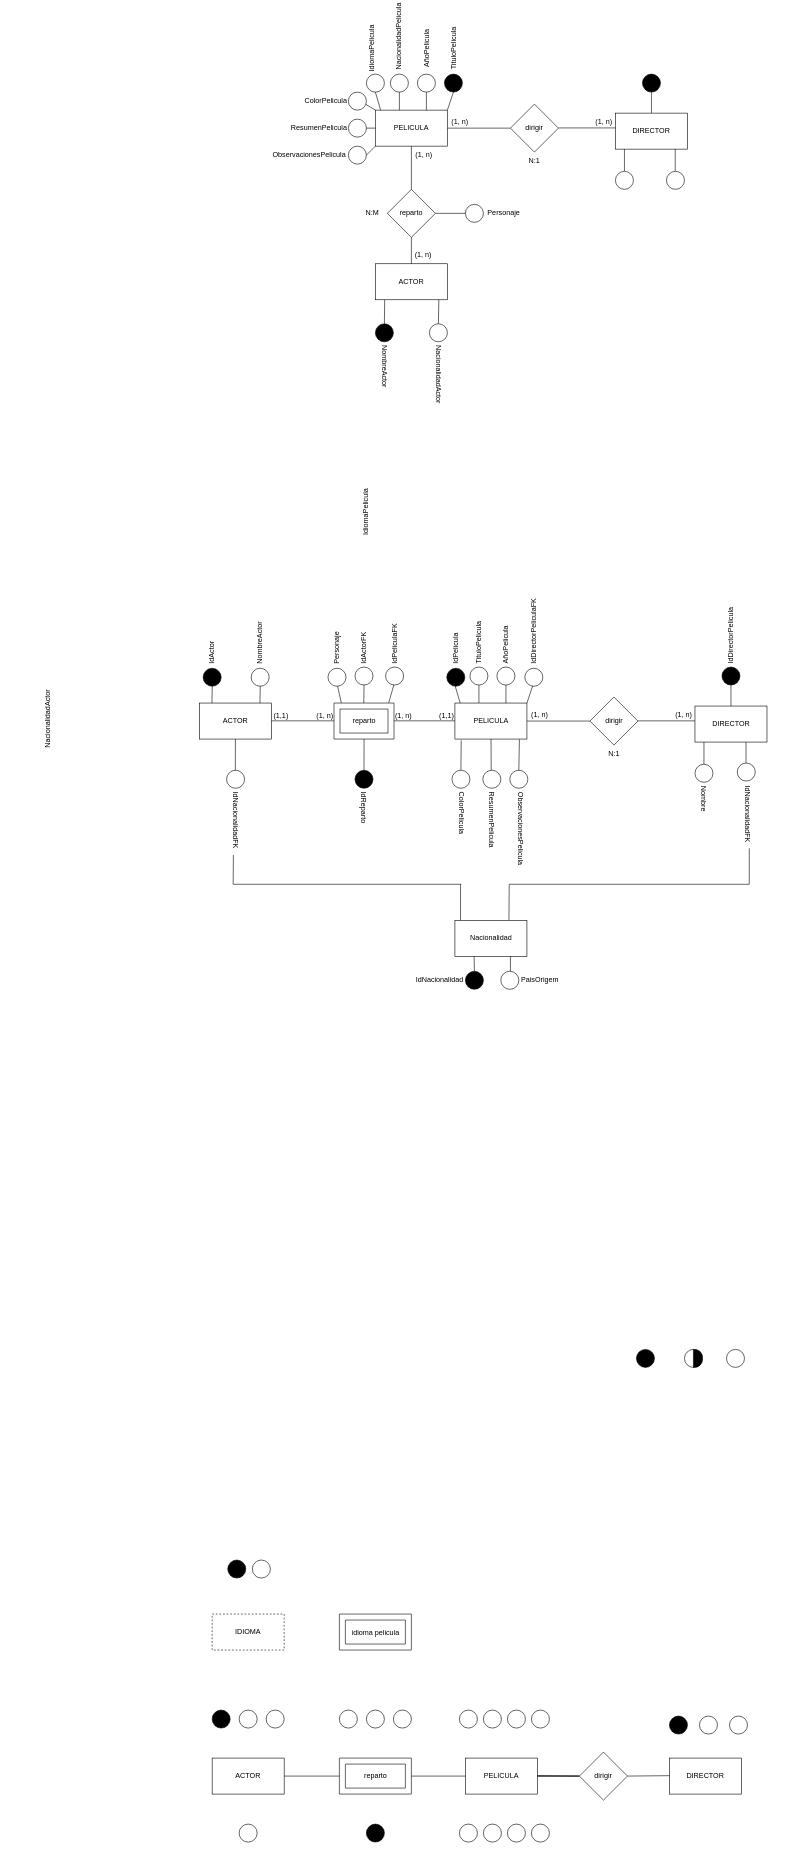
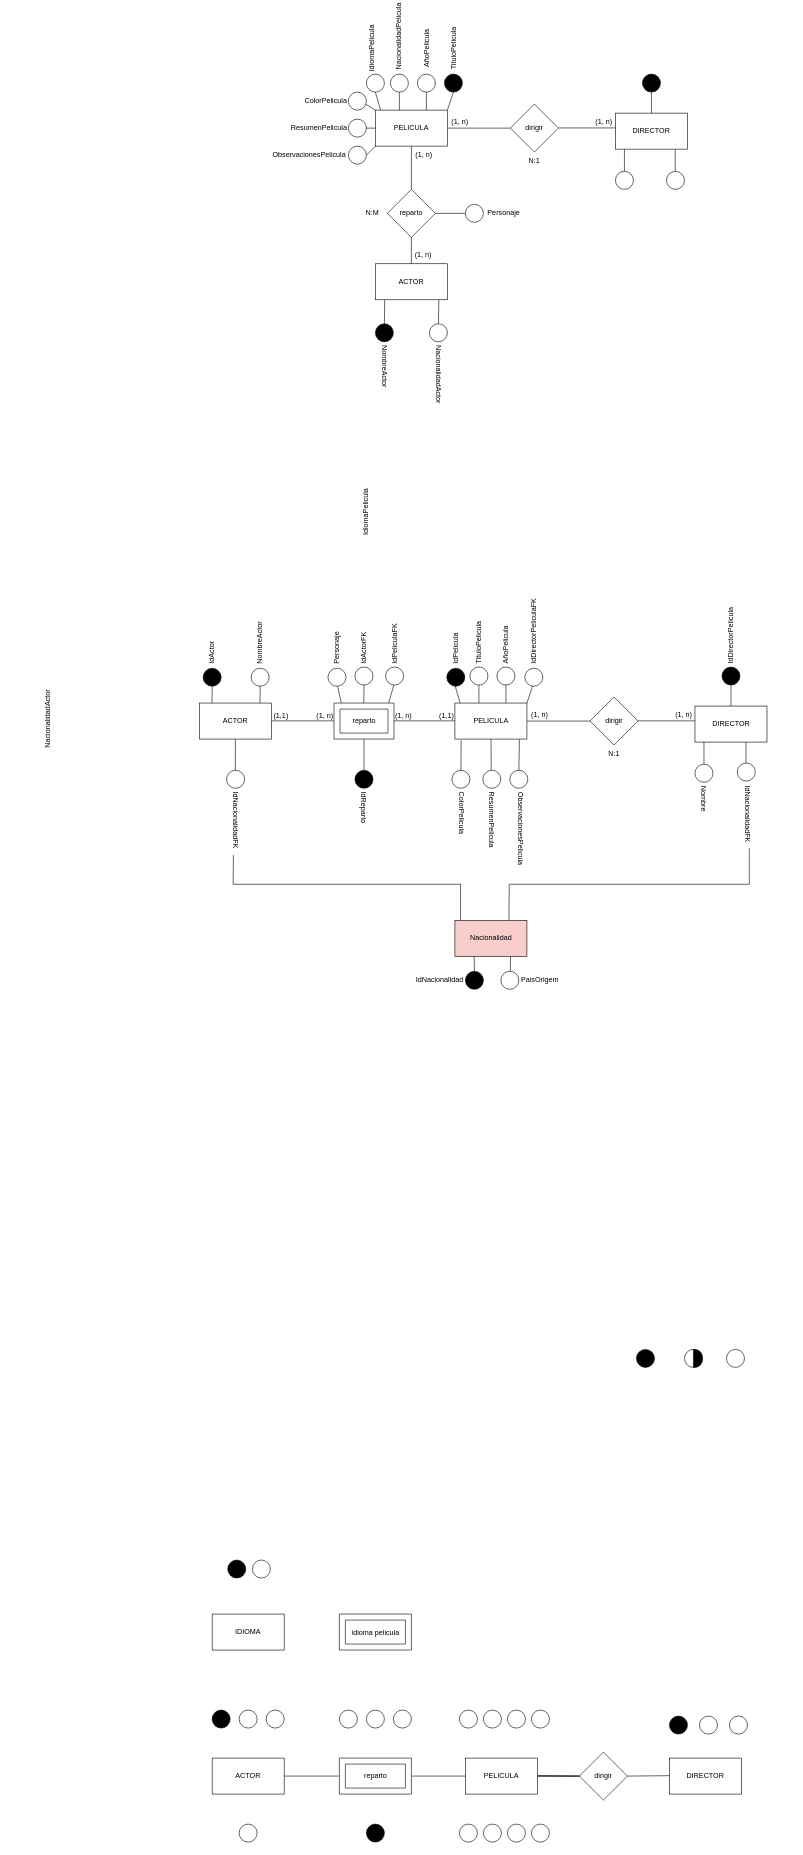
(491, 938) -> (491, 938)
(248, 1632) -> (248, 1632)
